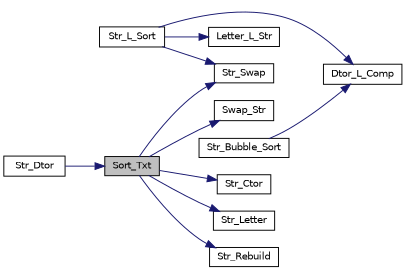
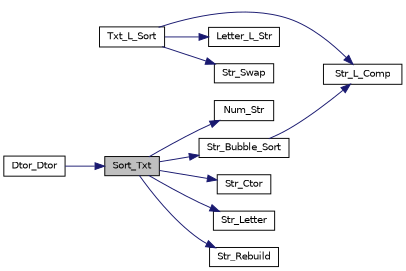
(132, 37) -> (132, 37)
(363, 74) -> (363, 74)
(244, 111) -> (244, 111)
(169, 118) -> (174, 159)
(34, 166) -> (34, 166)
